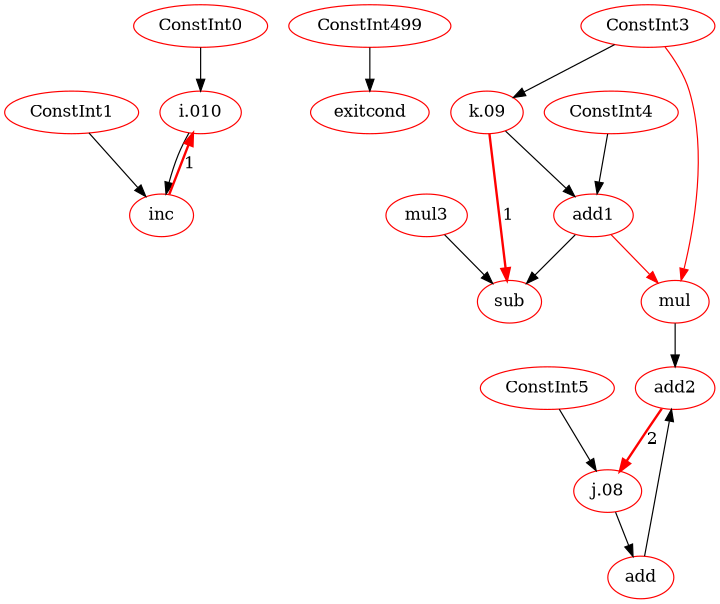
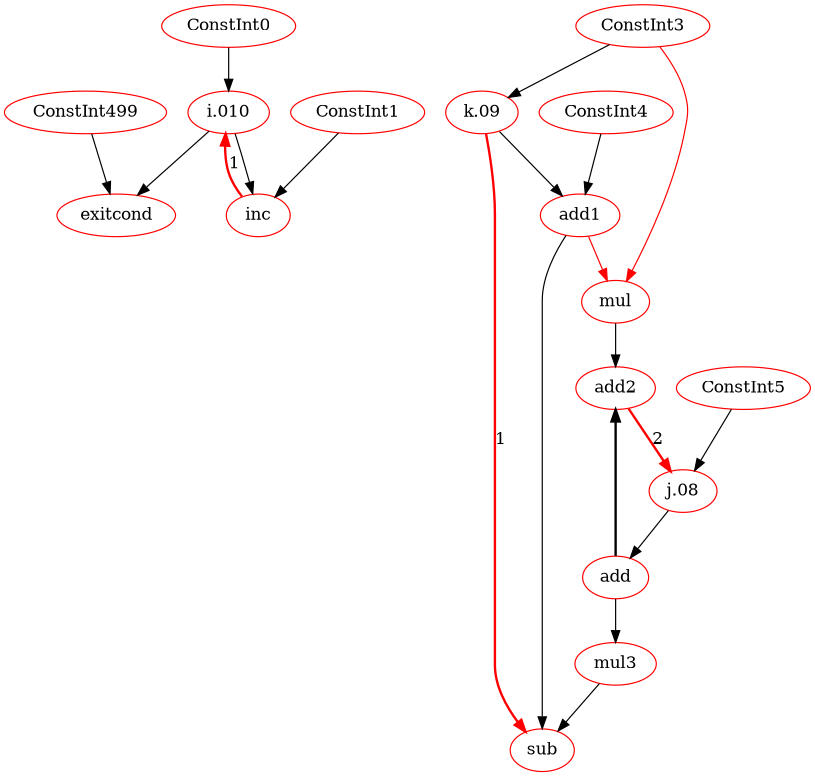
none -> (178, 159)
(657, 489) -> (616, 489)
none -> (616, 615)
